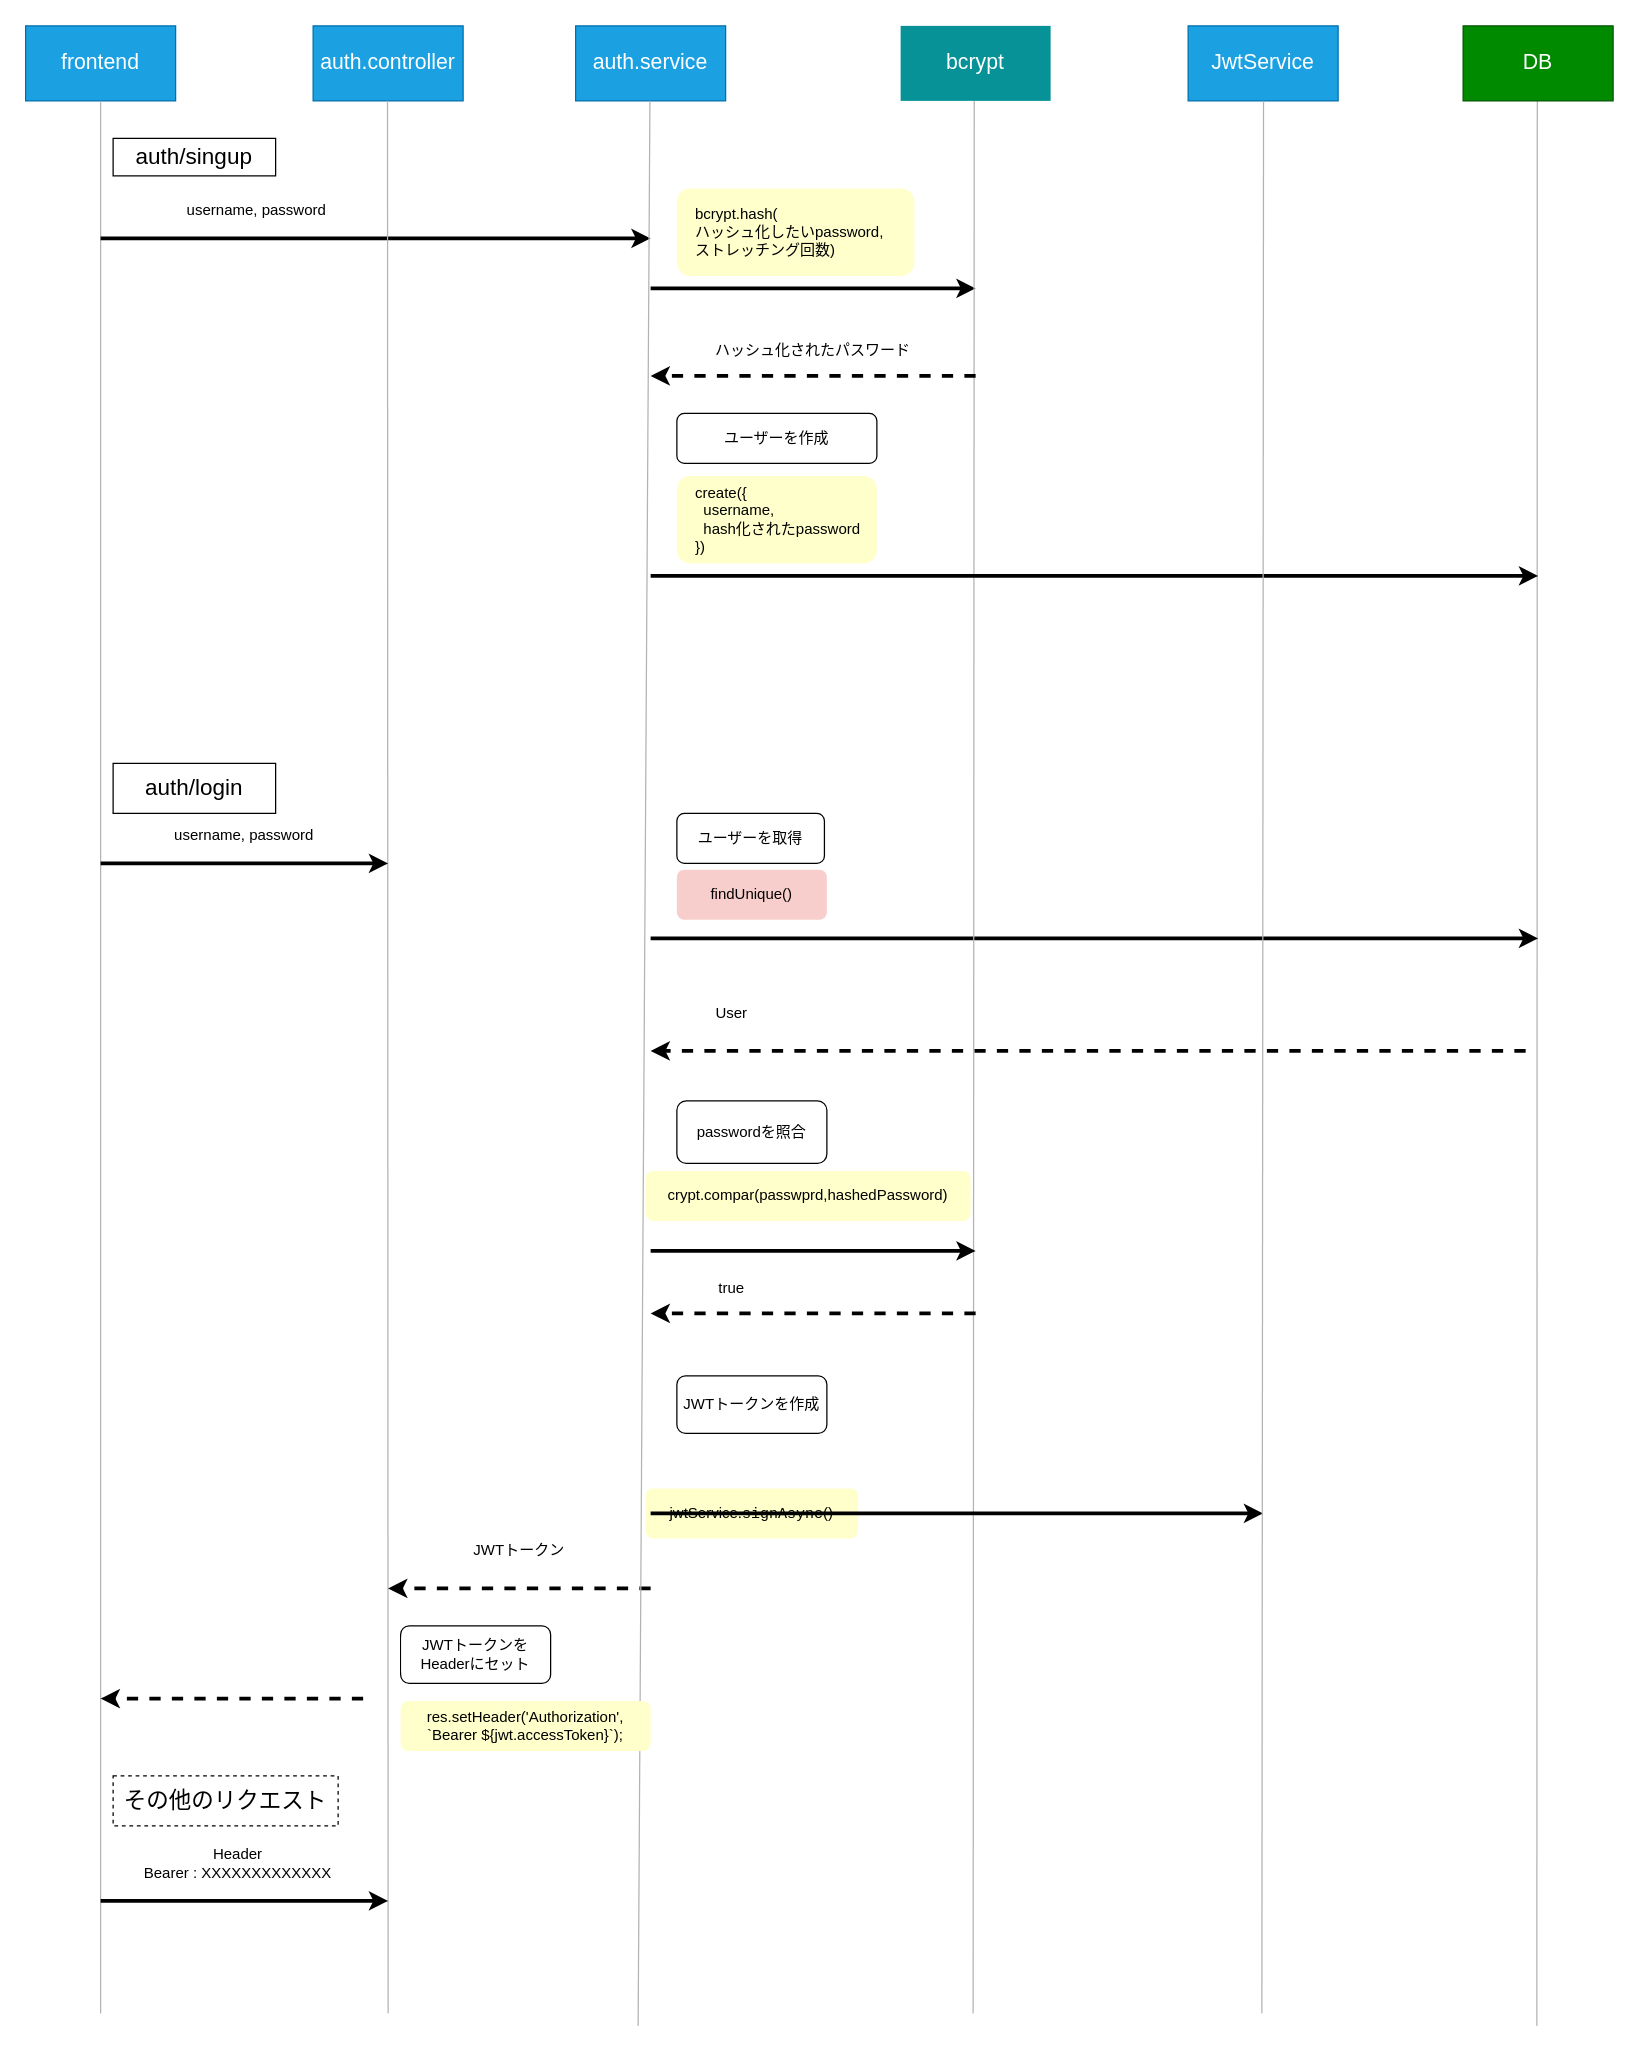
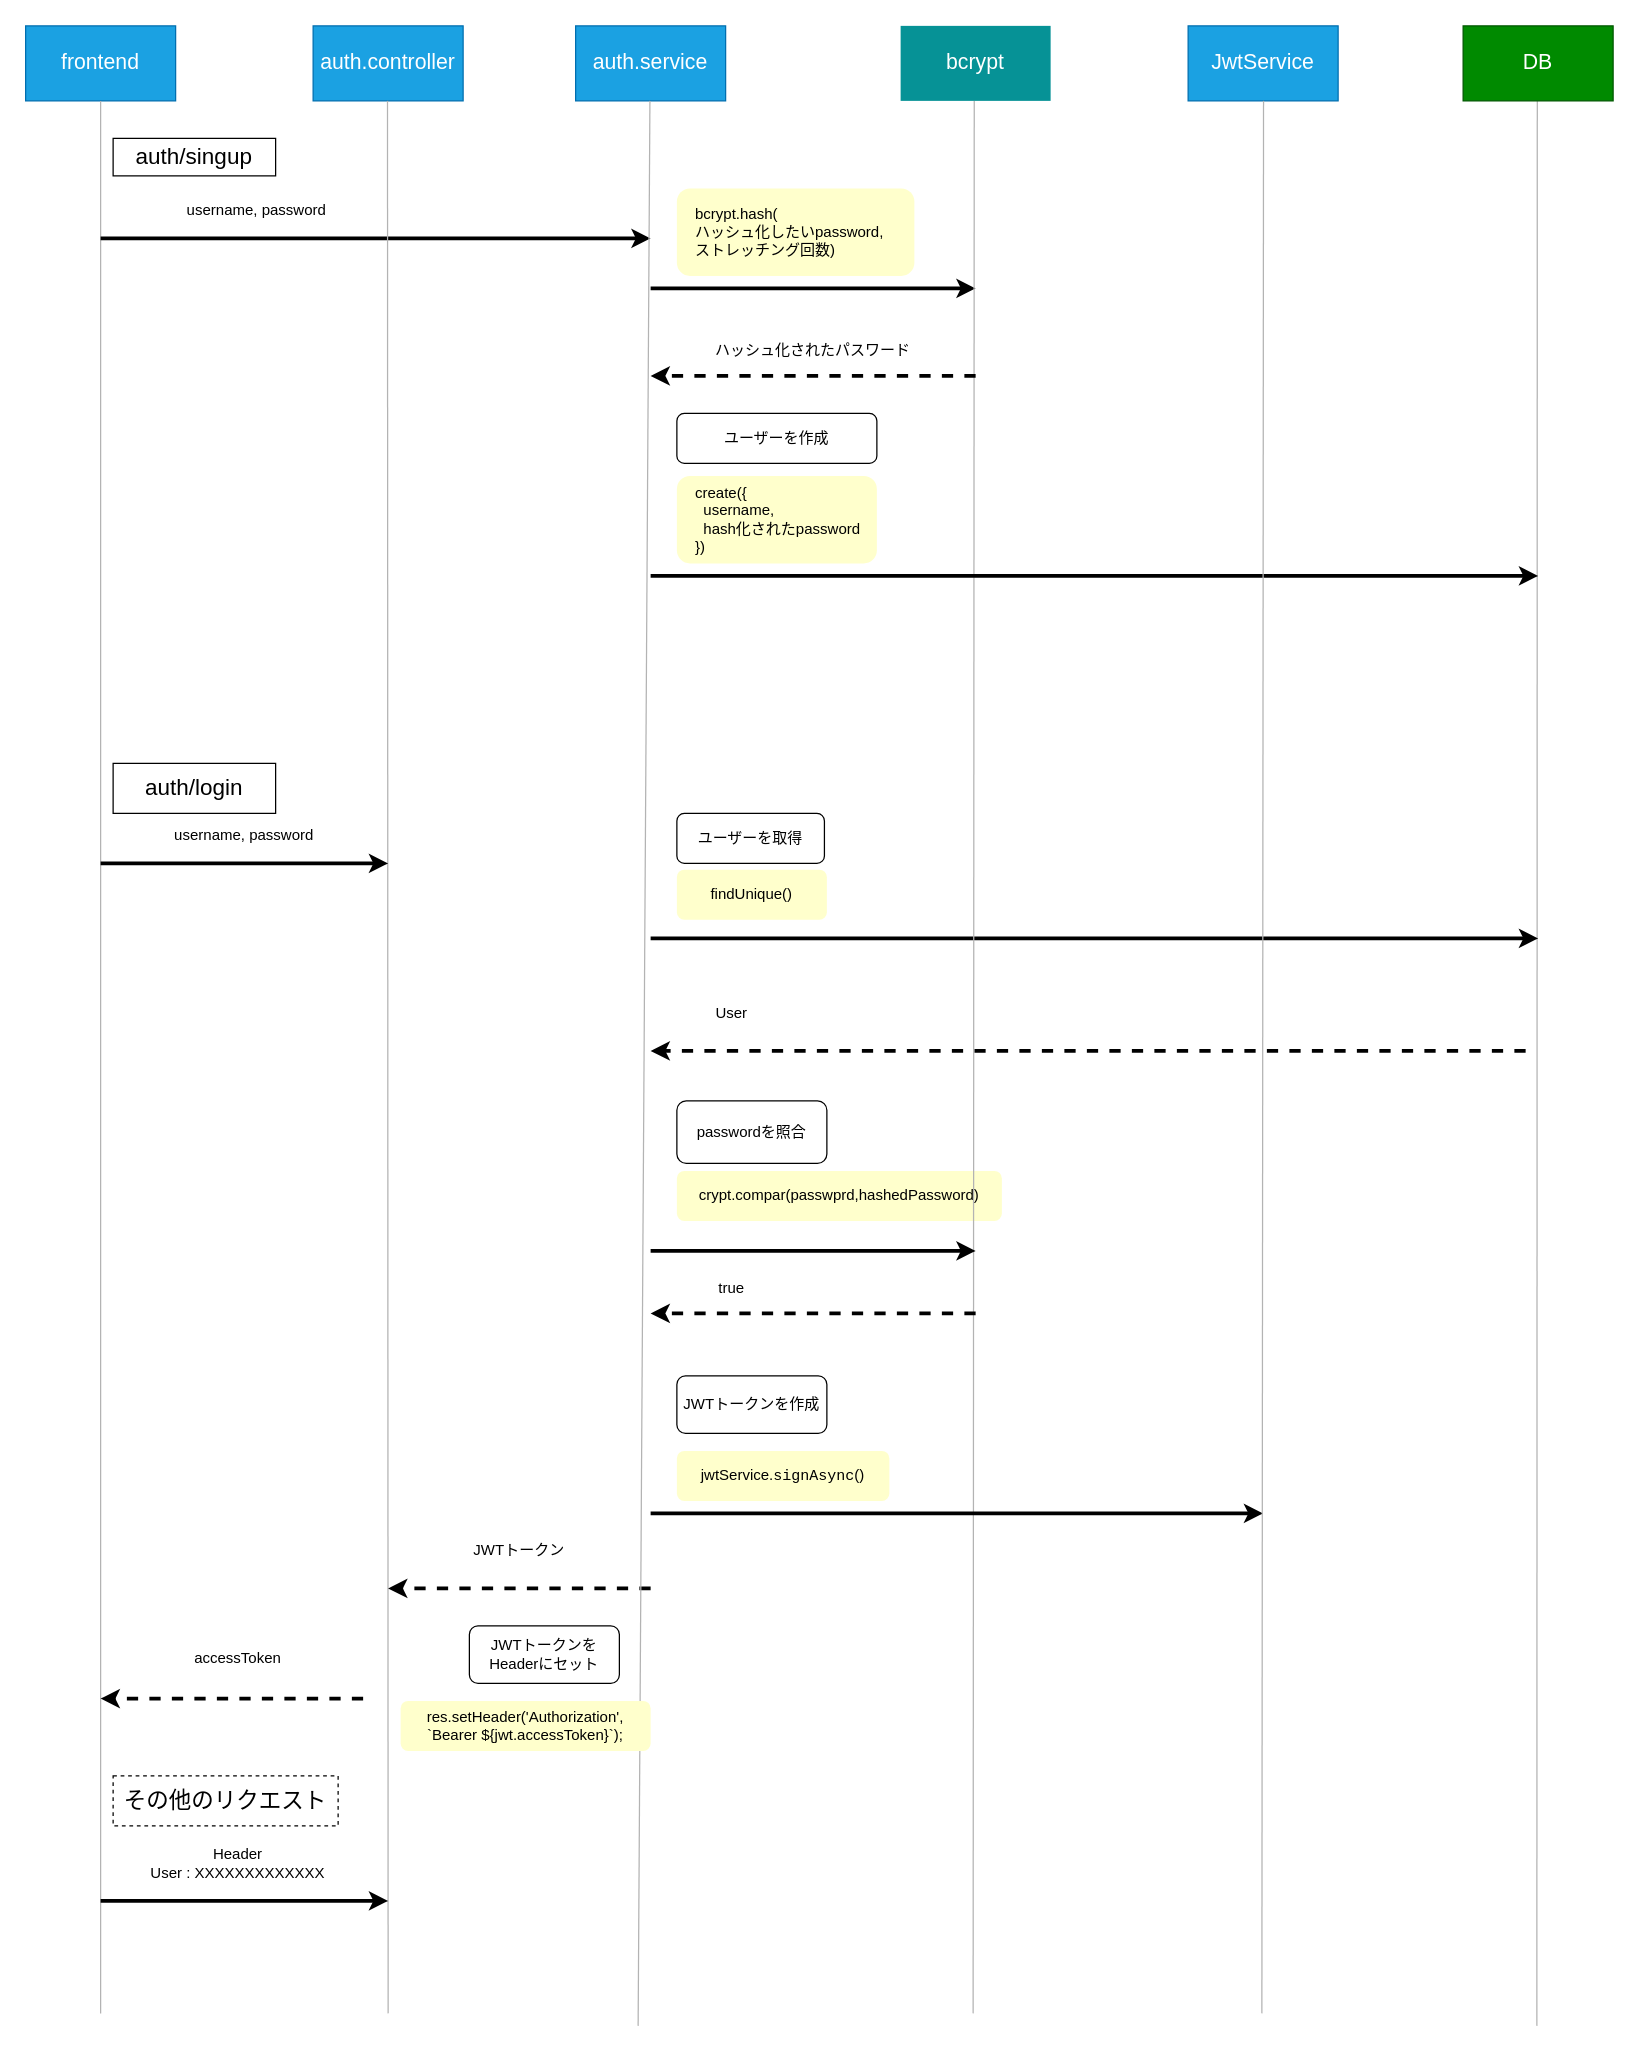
(752, 894) -> (752, 894)
(808, 1196) -> (839, 1196)
(752, 1513) -> (783, 1476)
(476, 1654) -> (544, 1654)
none -> (238, 1658)
(238, 1863) -> (238, 1863)
